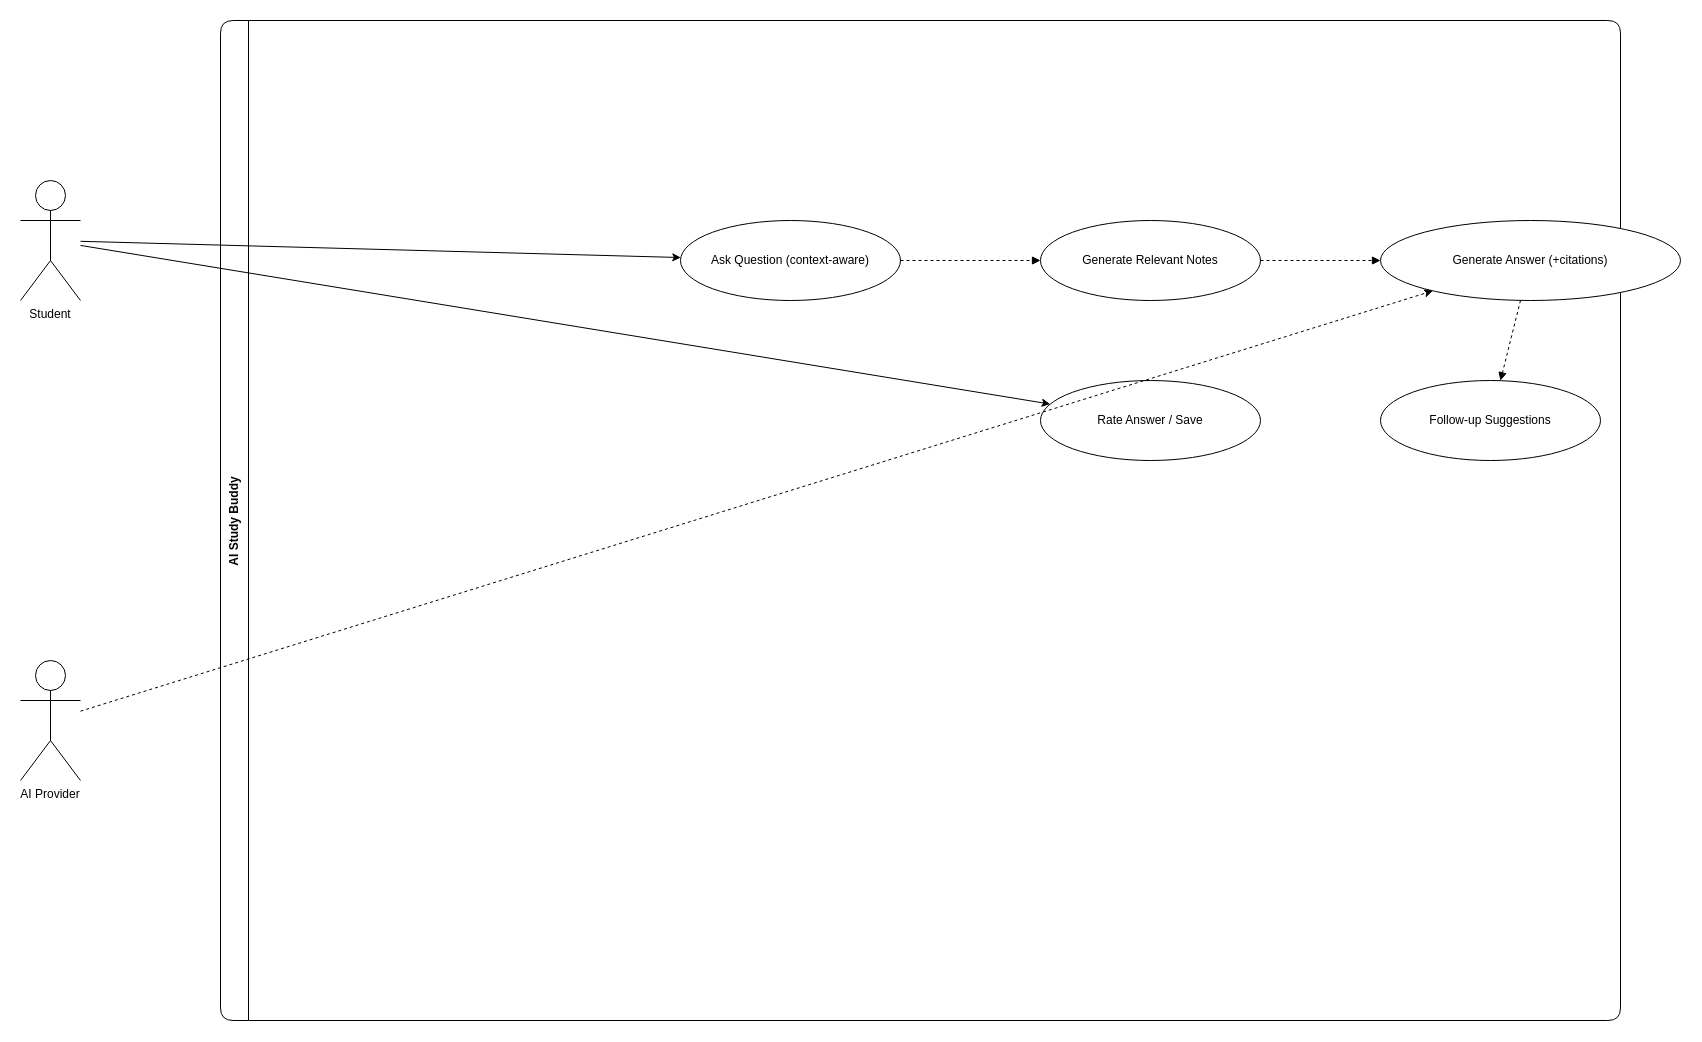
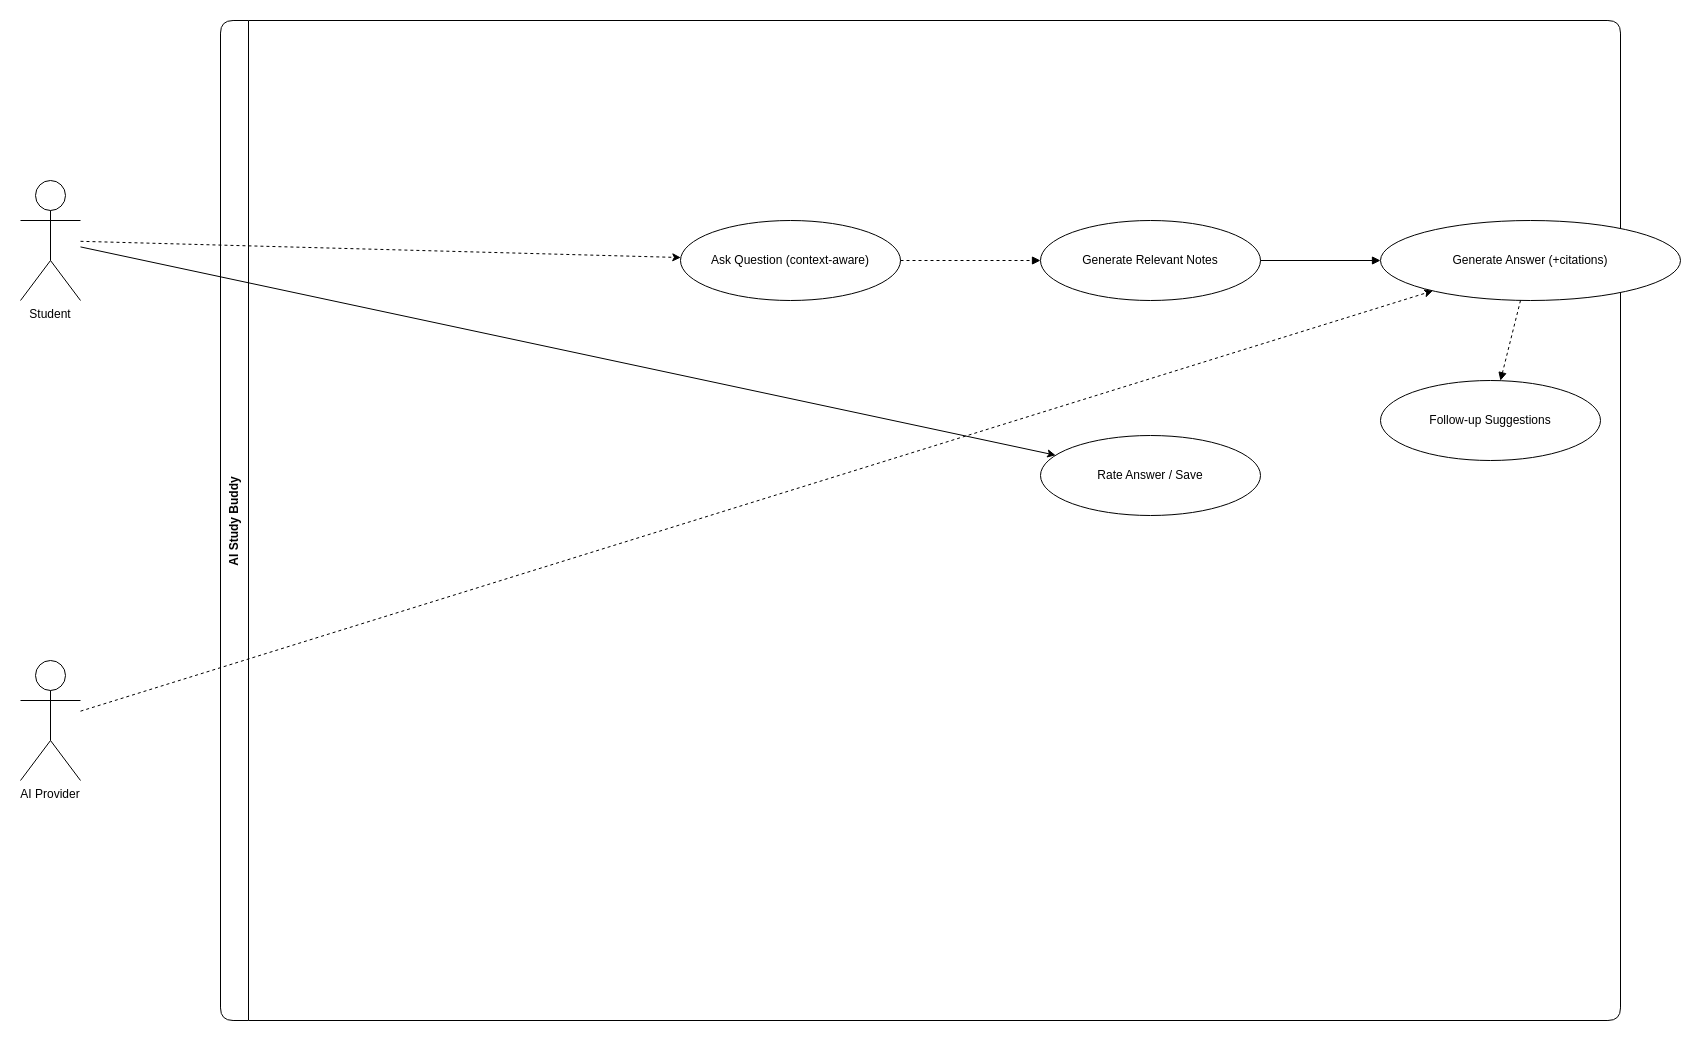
(378, 249) -> (378, 249)
(1316, 261) -> (1316, 261)
(1151, 421) -> (1151, 476)
